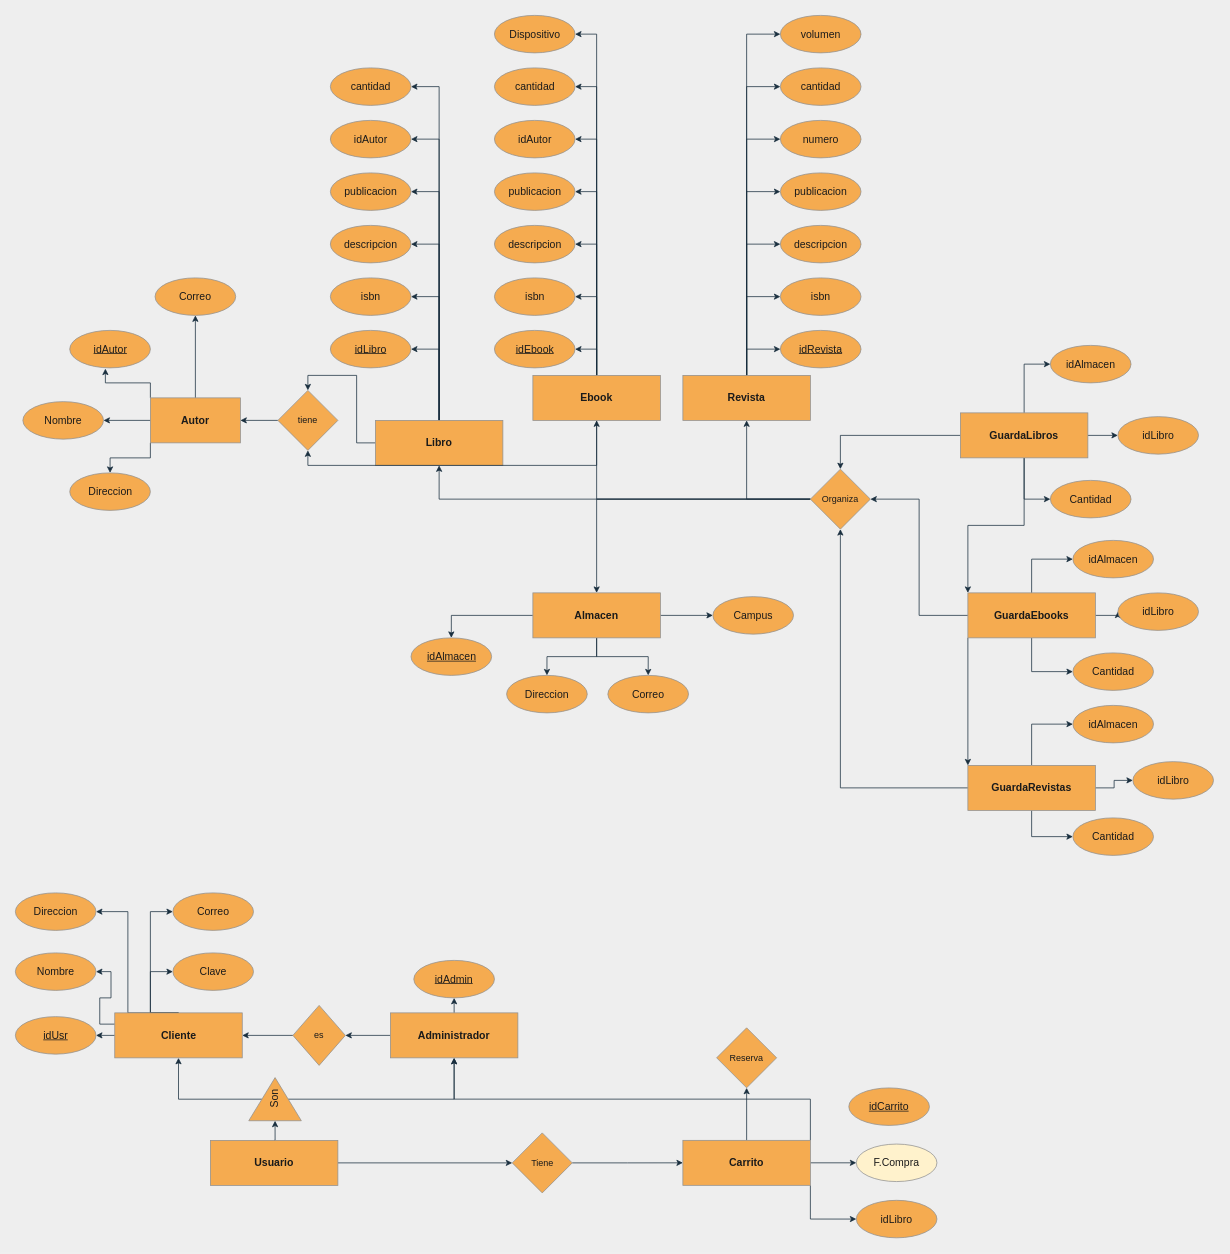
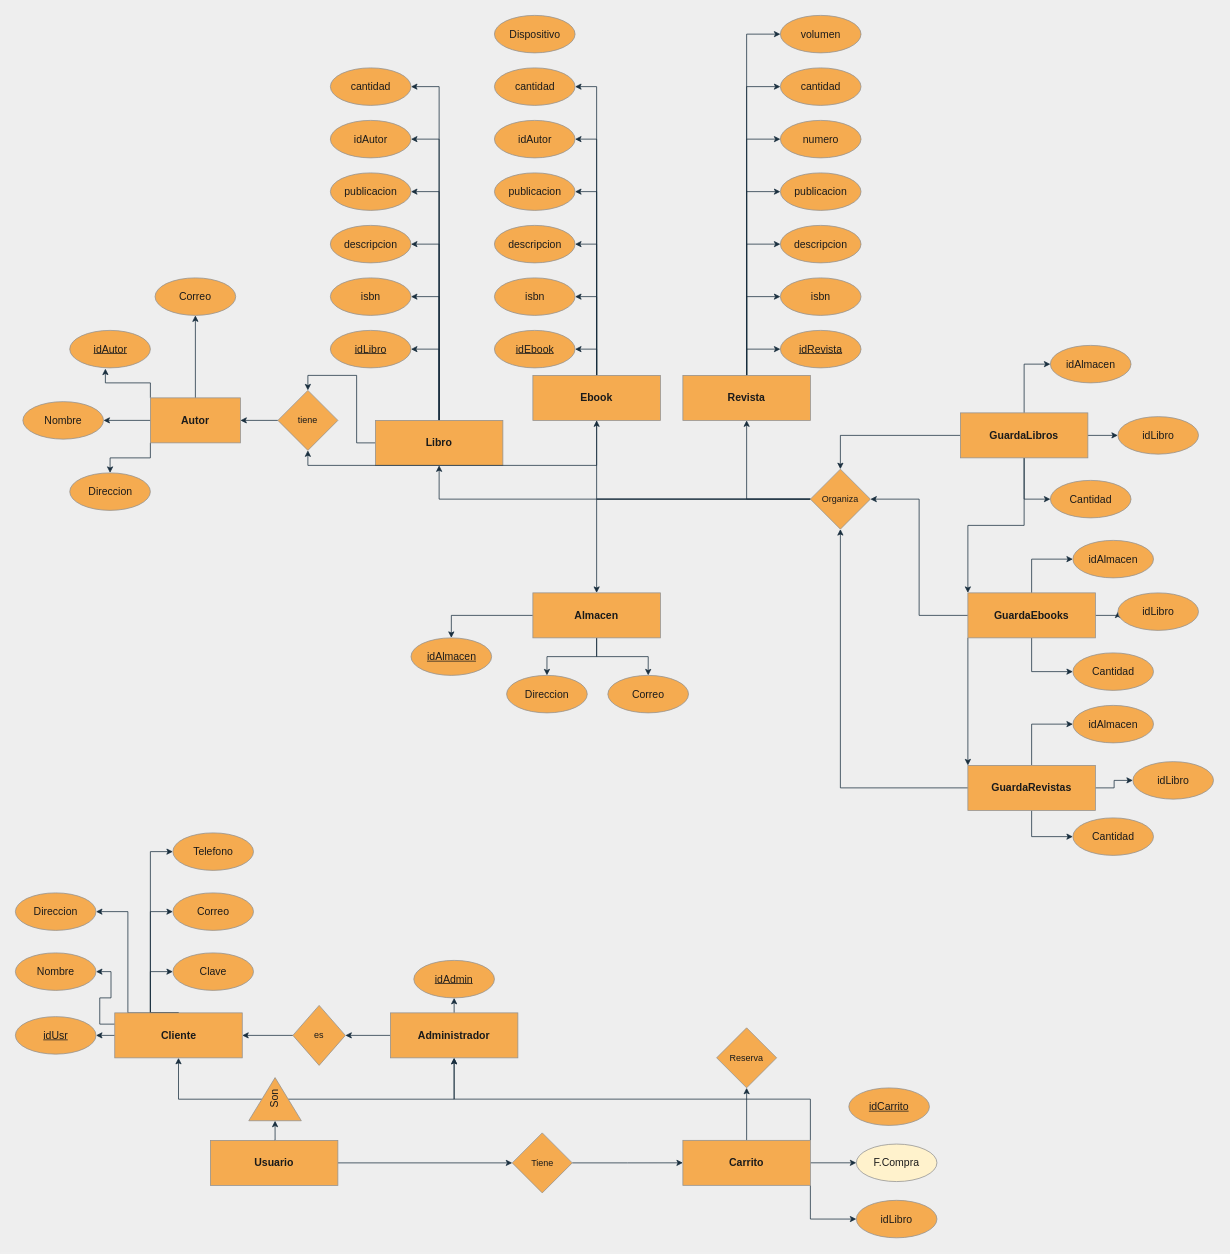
(597, 59) -> none
(684, 615) -> none
(753, 615) -> none
none -> (213, 852)
none -> (150, 872)
